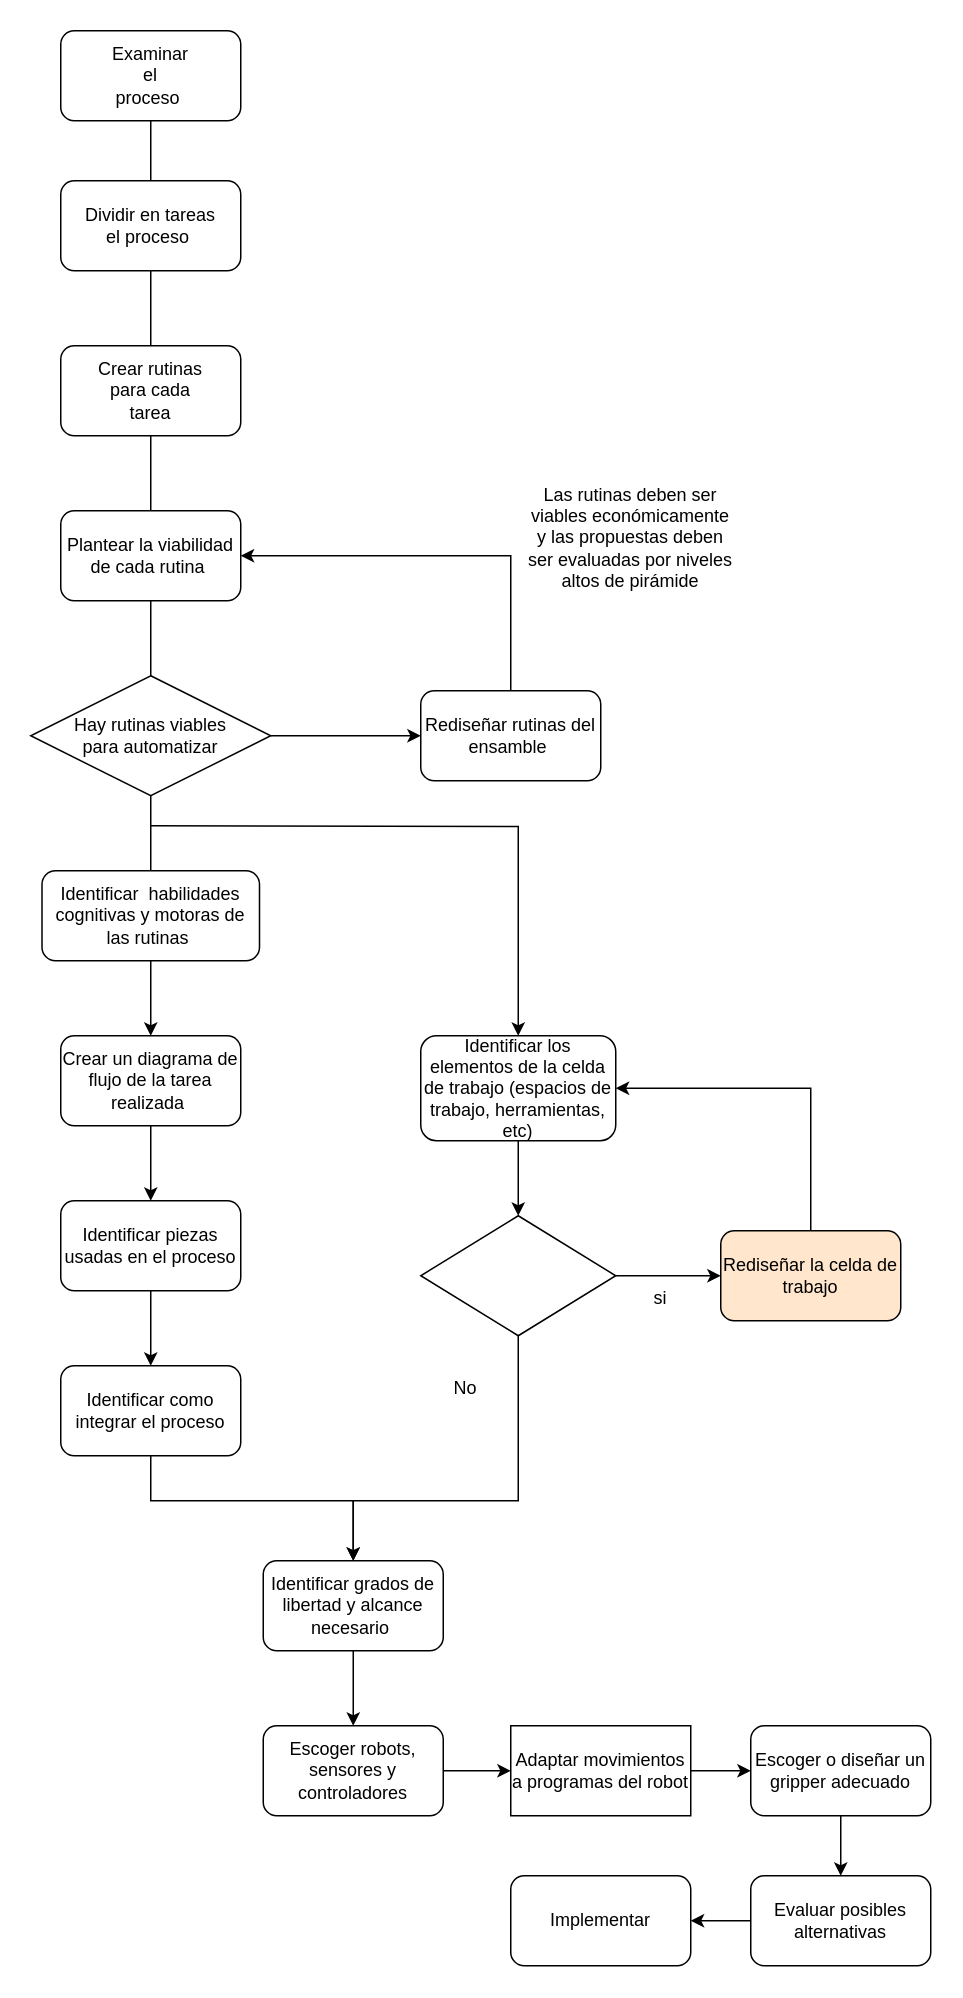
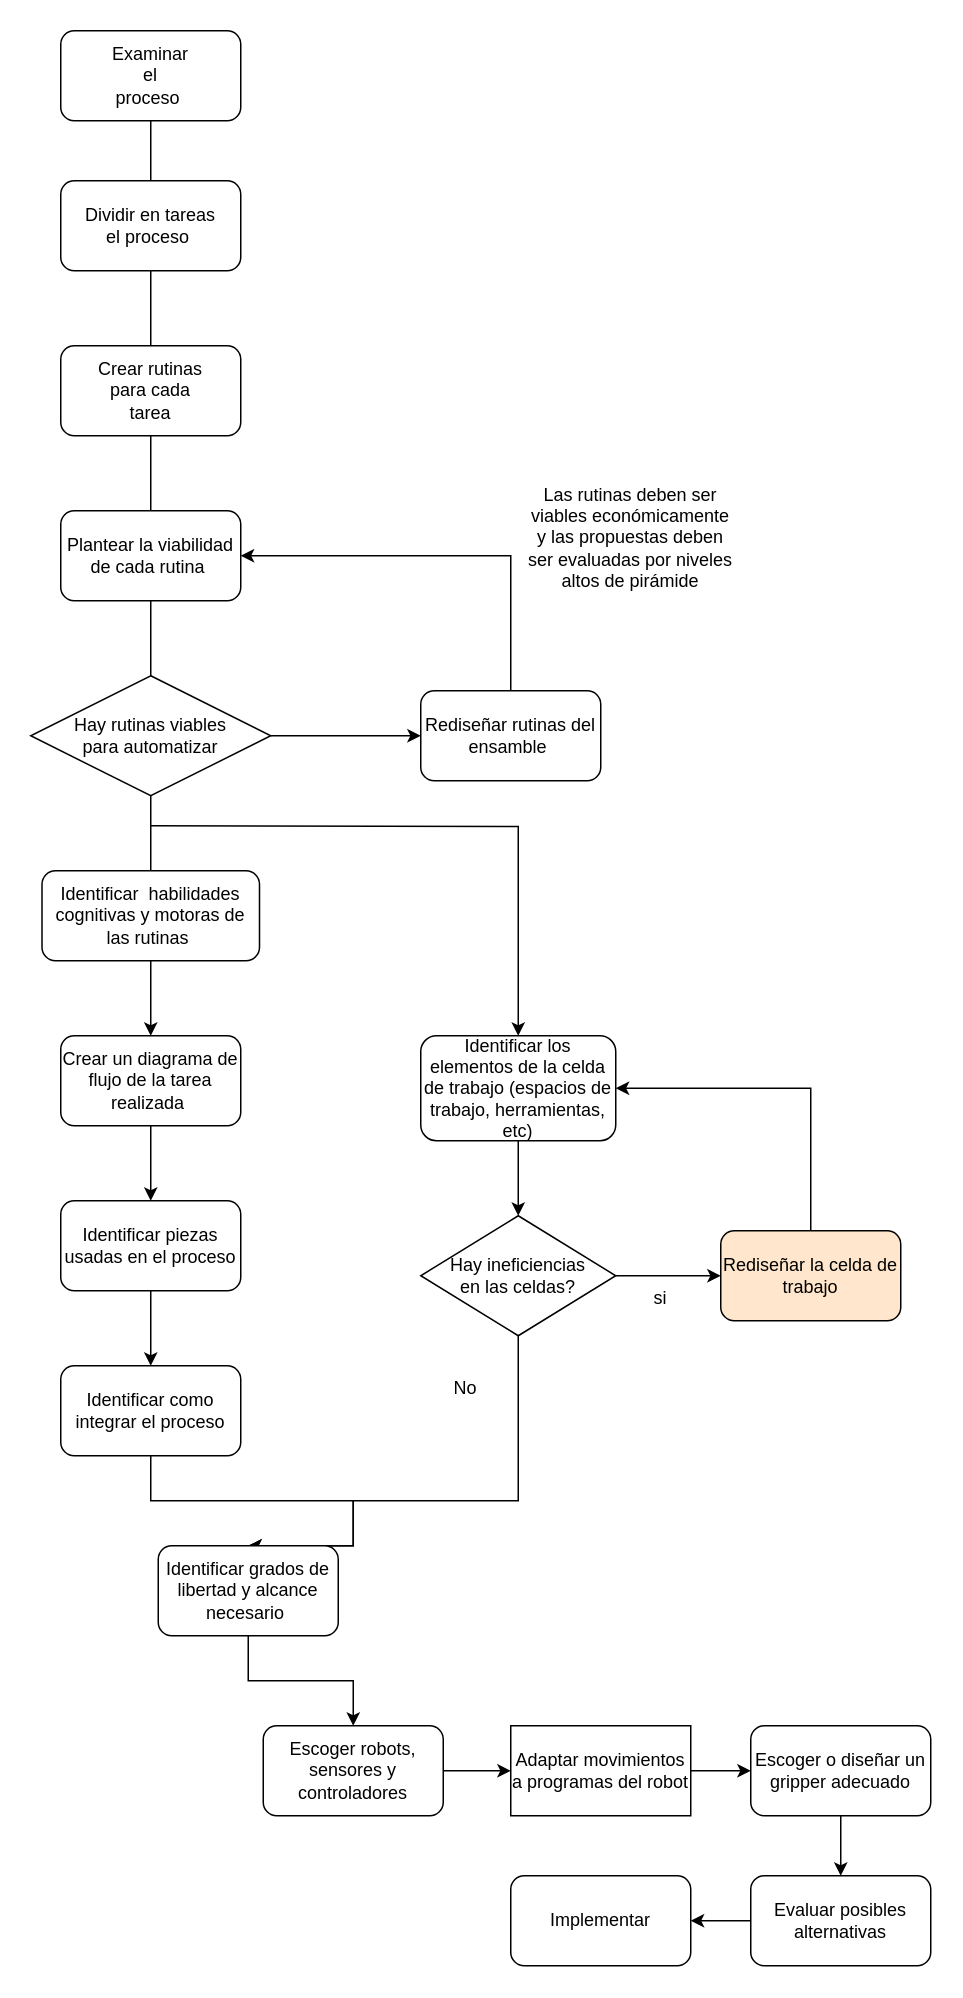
none -> (518, 1276)
(353, 1606) -> (248, 1591)
